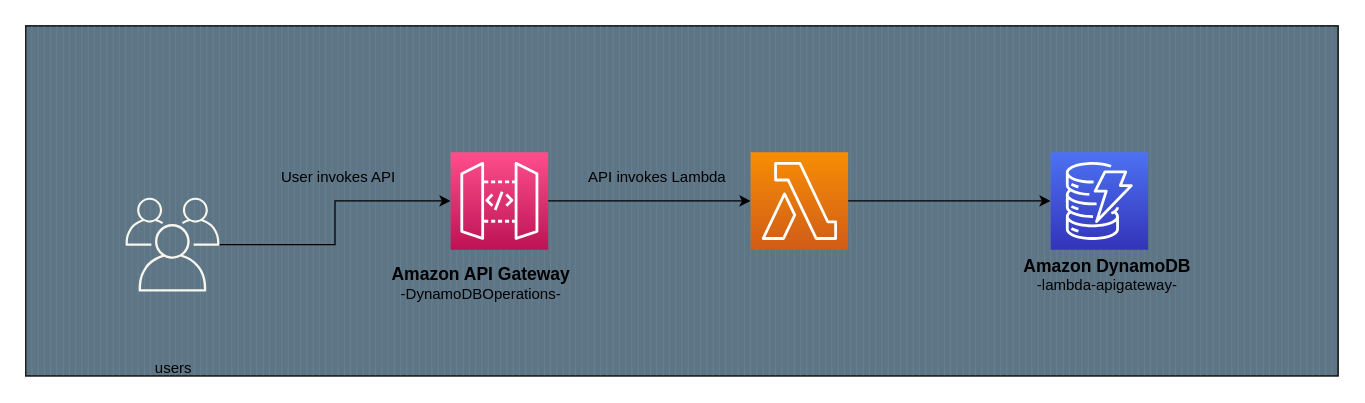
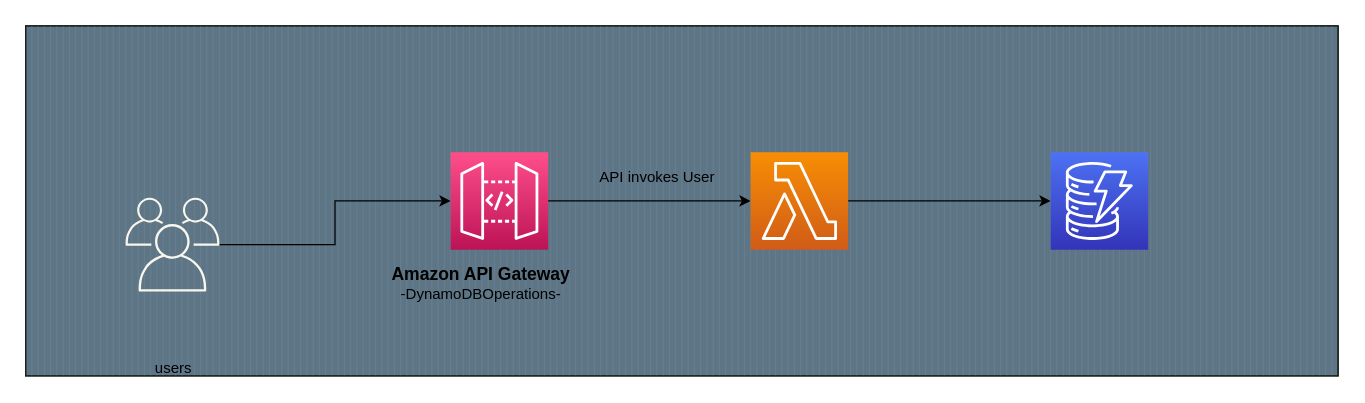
(338, 177) -> none
(658, 177) -> (658, 177)
(1107, 274) -> none
